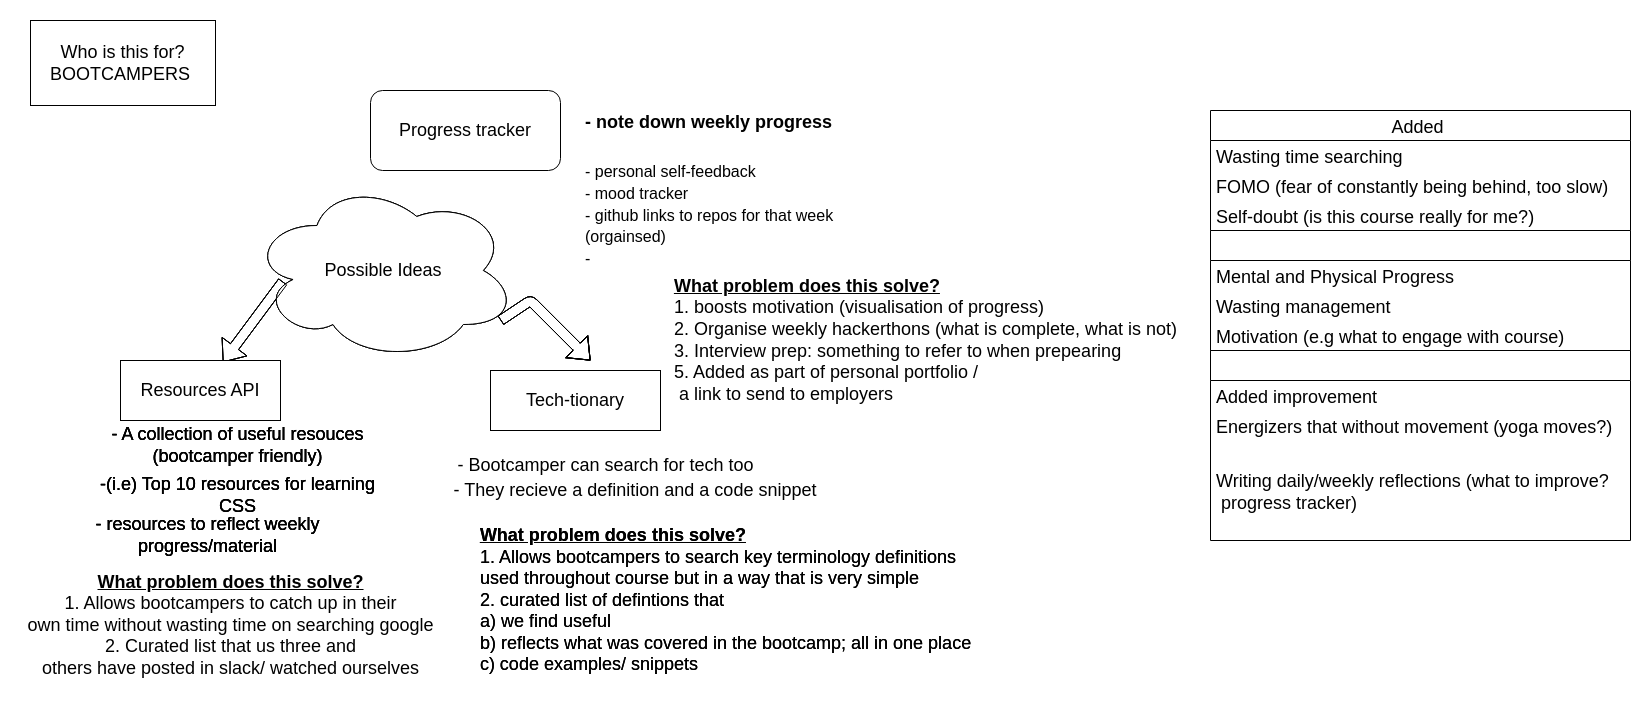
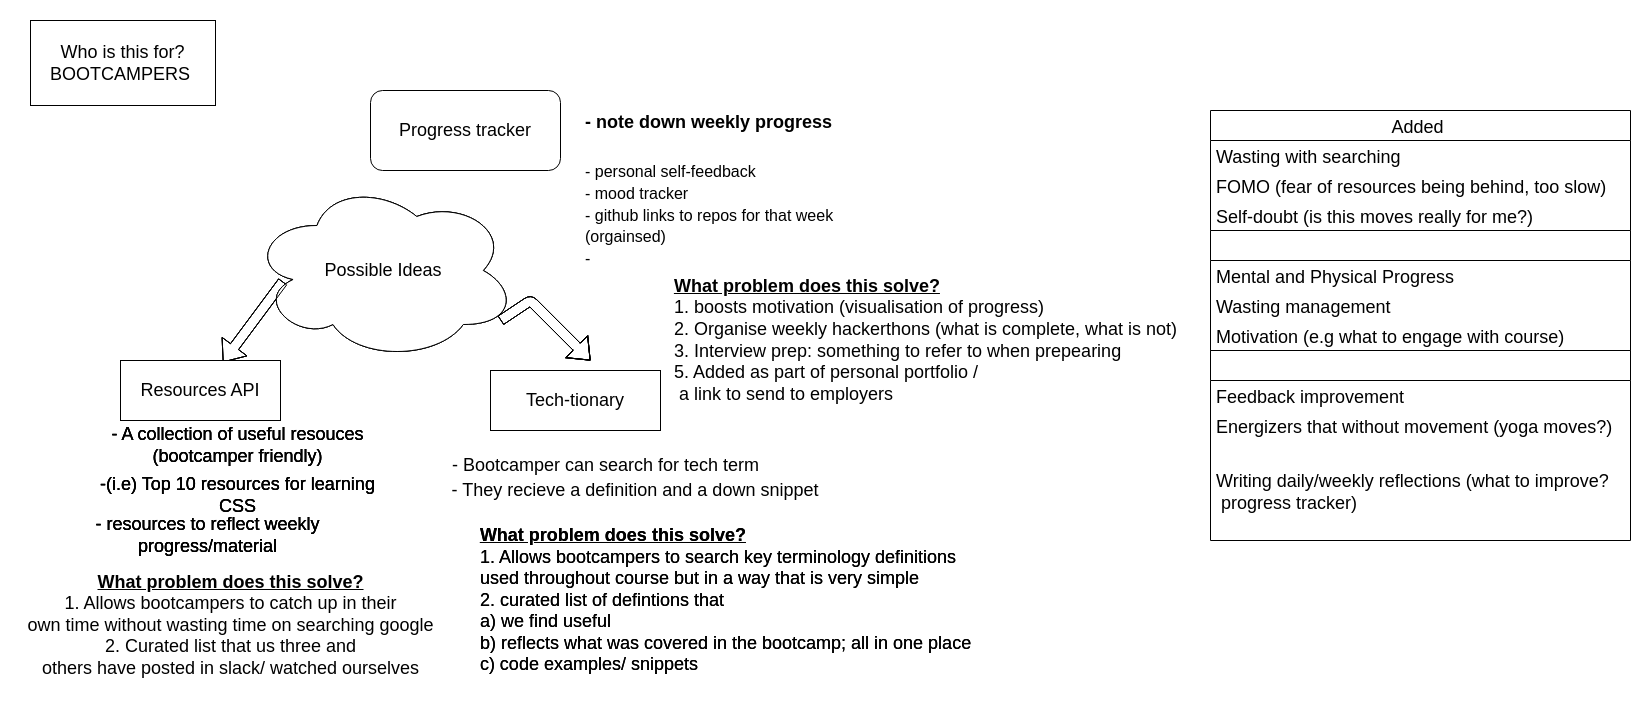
(1315, 157) -> (1315, 157)
(1430, 187) -> (1427, 187)
(1402, 217) -> (1397, 217)
(1297, 397) -> (1312, 397)
(606, 466) -> (606, 466)
(638, 491) -> (638, 491)
